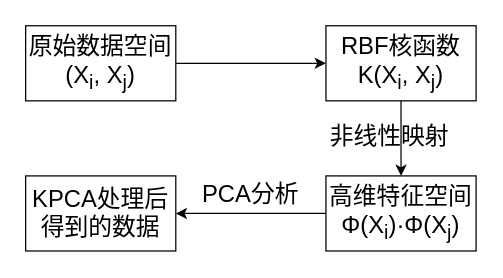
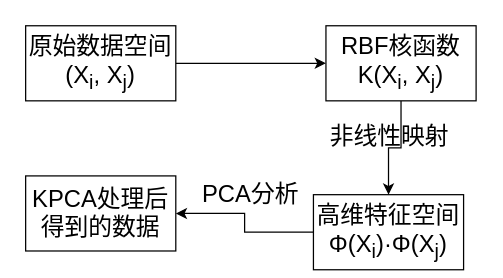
(401, 213) -> (388, 232)
